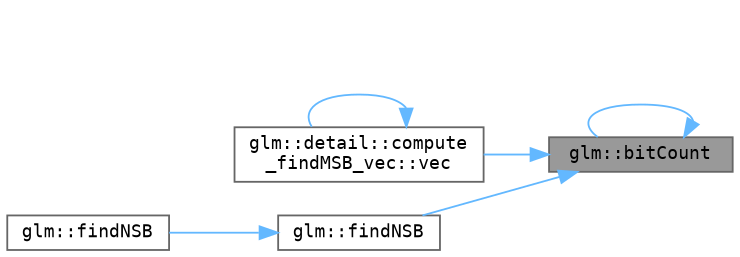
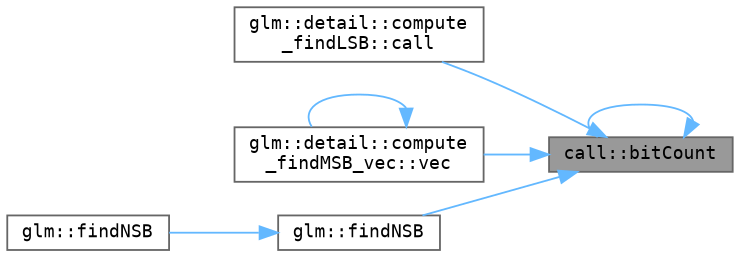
none -> (359, 35)
(641, 155) -> (641, 155)
